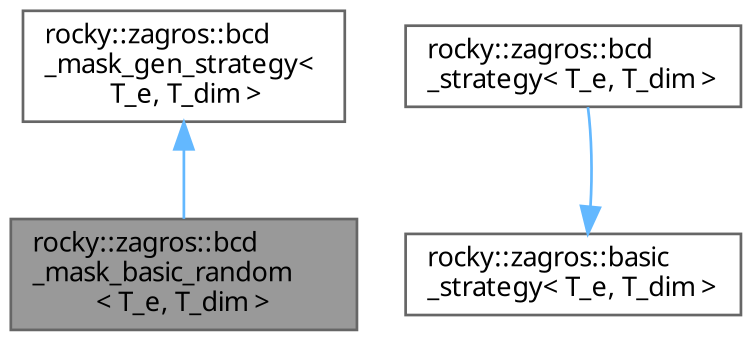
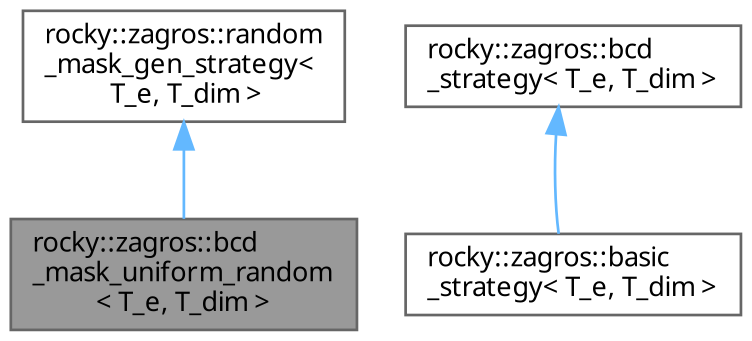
(184, 66) -> (184, 66)
(591, 157) -> (555, 184)
(184, 274) -> (184, 274)
